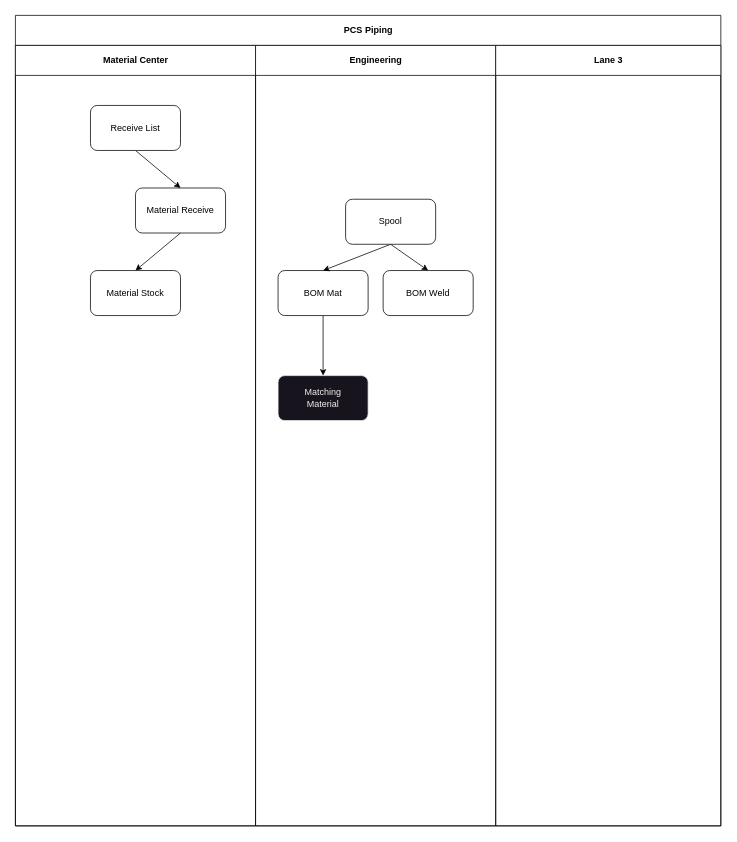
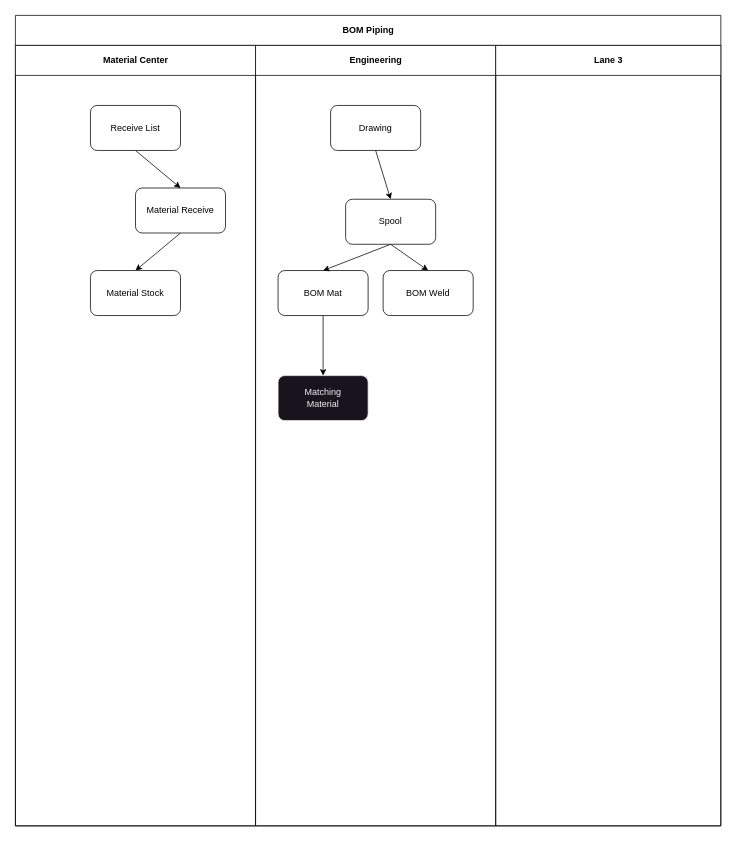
(368, 30) -> (368, 30)
none -> (375, 128)
none -> (382, 172)
